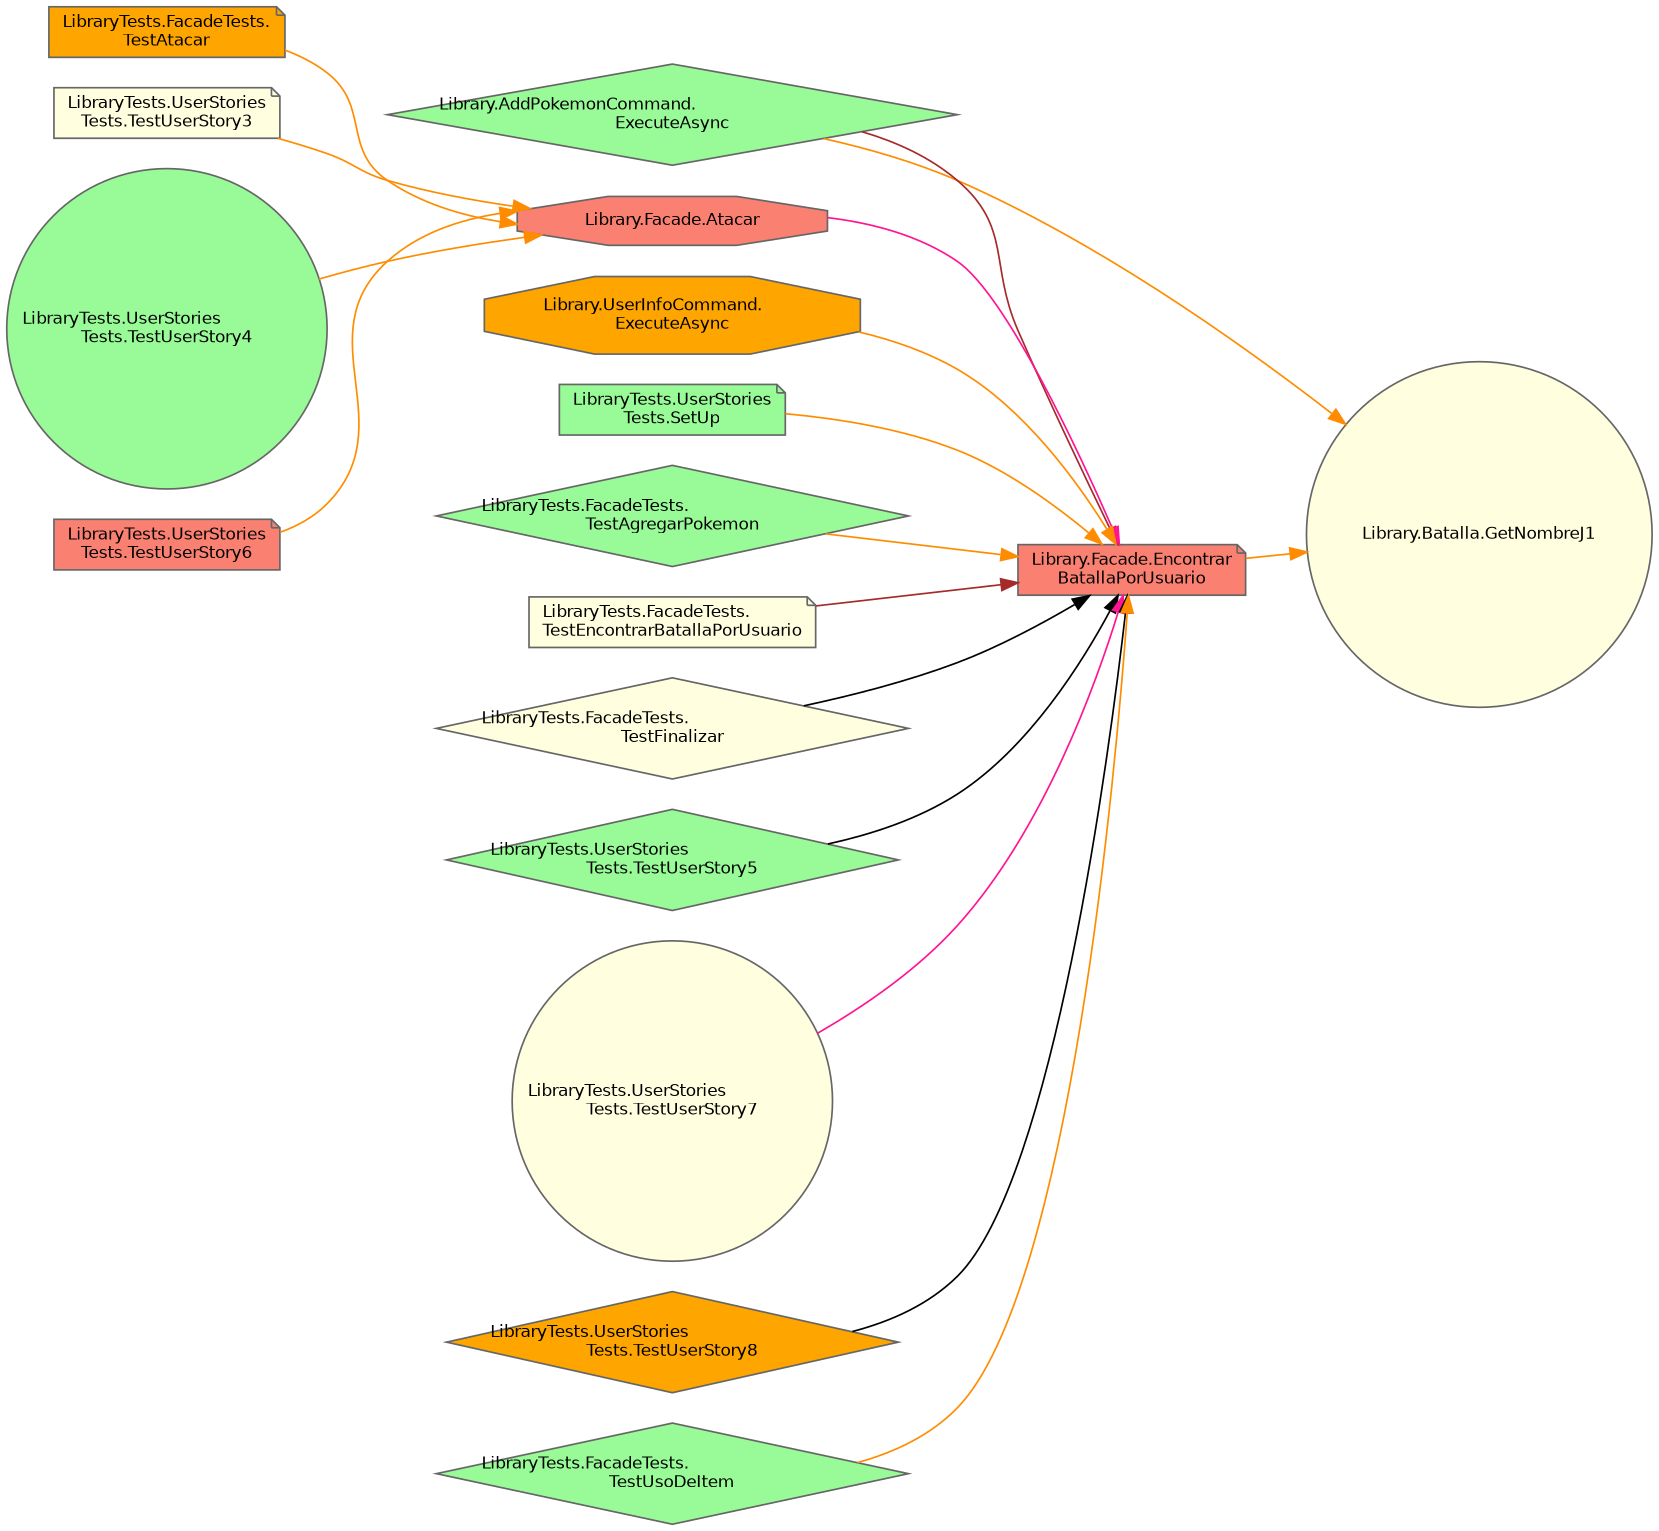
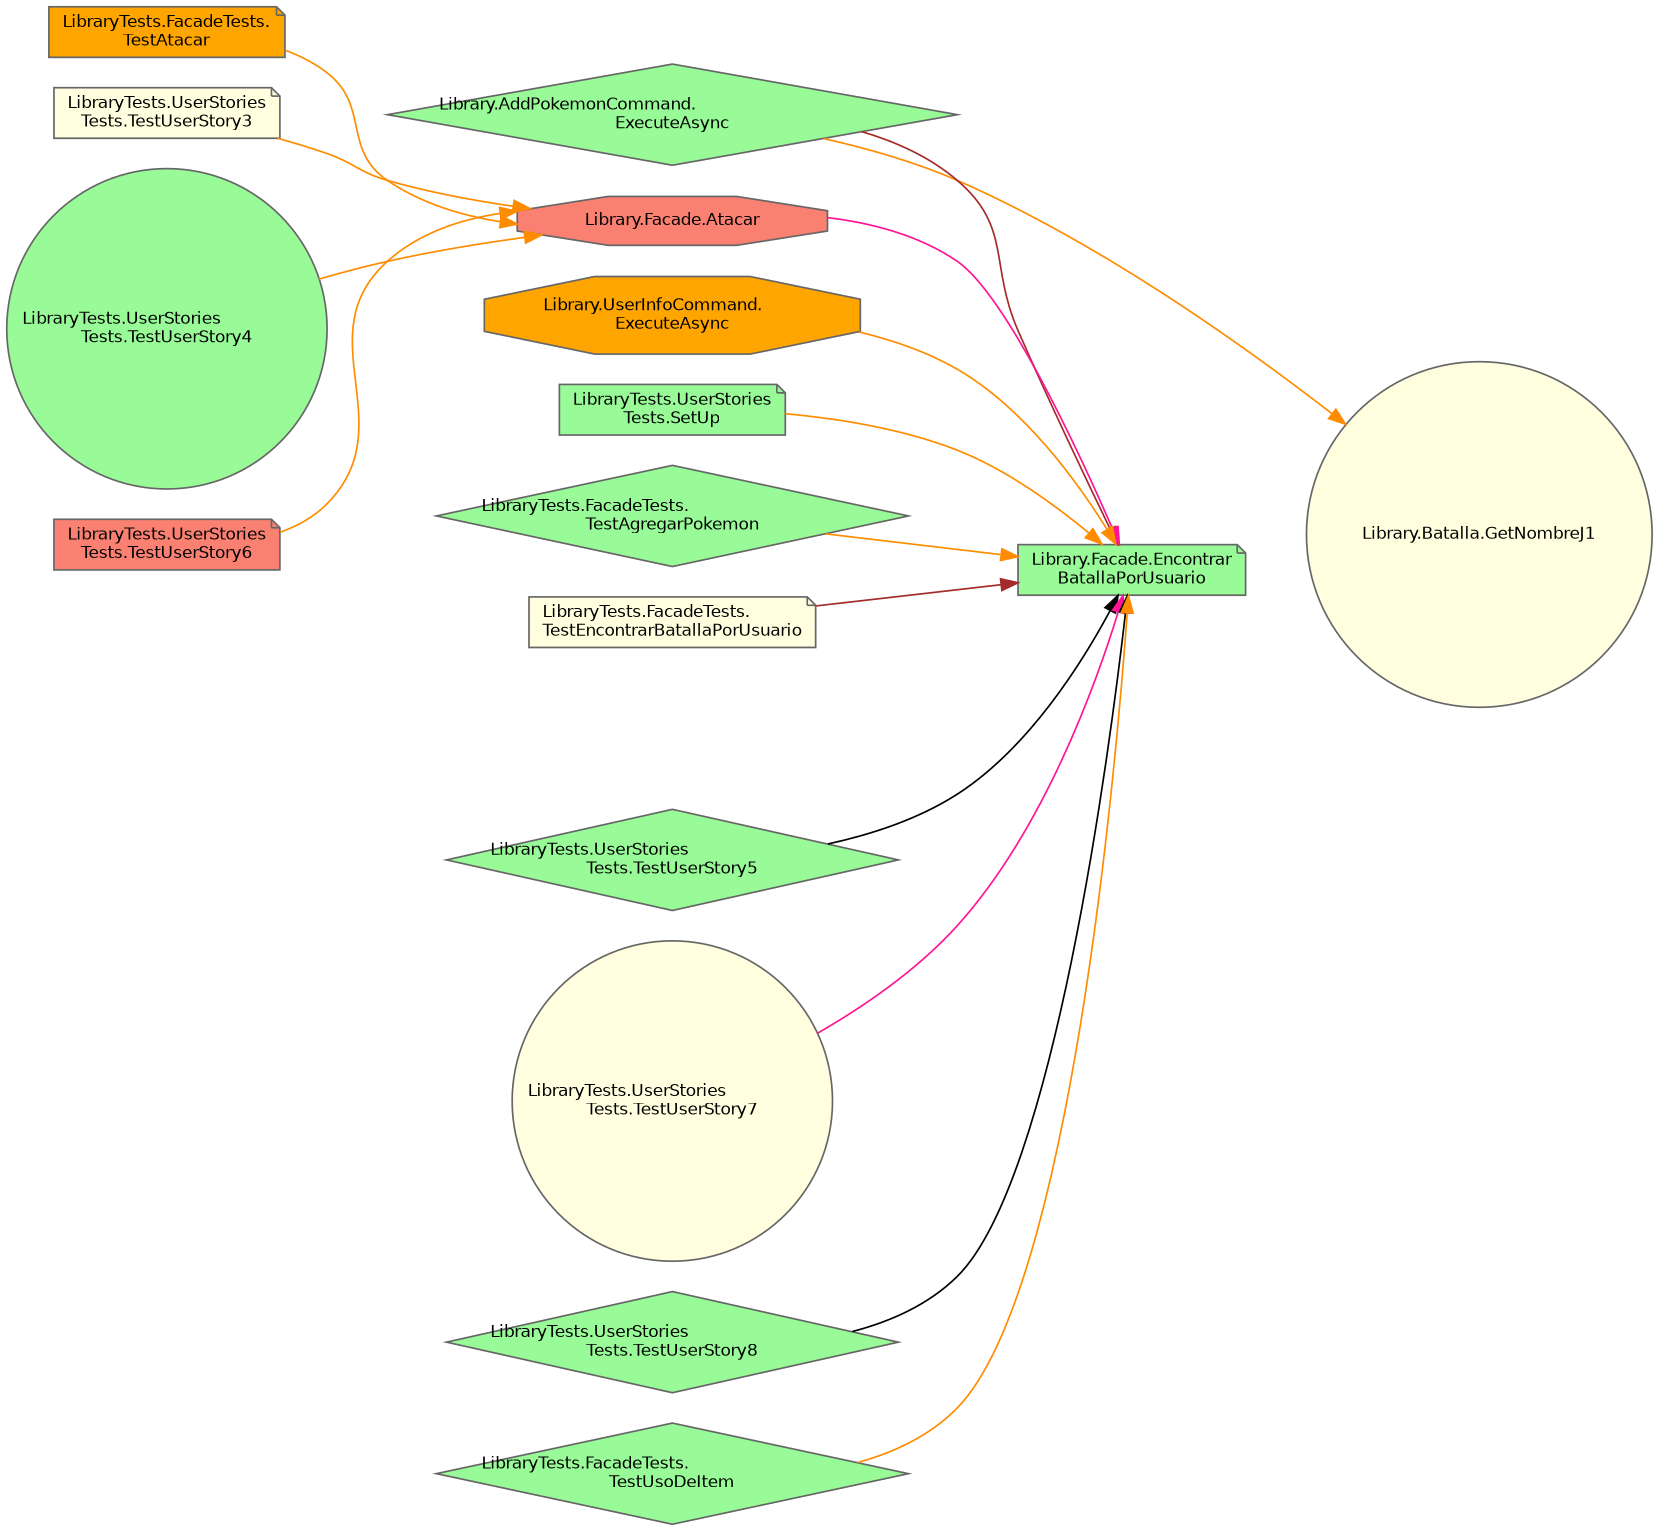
(1268, 556) -> none
(1132, 570) -> (1132, 570)
(672, 728) -> none
(672, 1342) -> (672, 1342)
